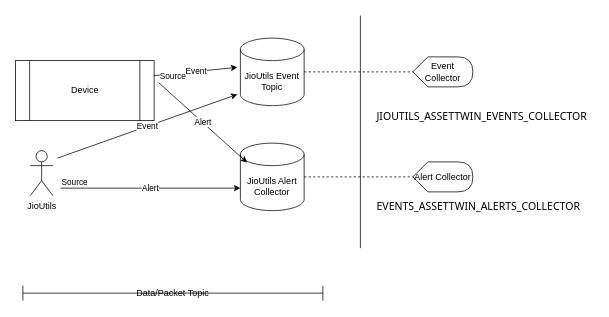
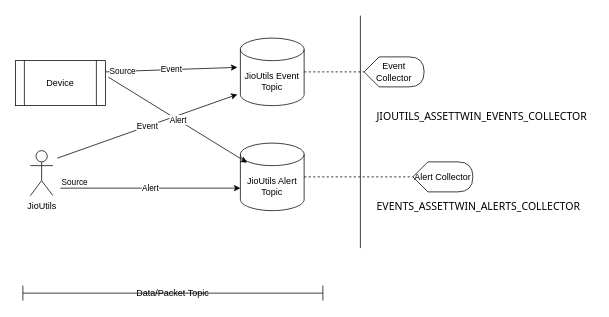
(443, 72) -> (394, 72)
(85, 90) -> (60, 83)
(272, 186) -> (272, 186)
